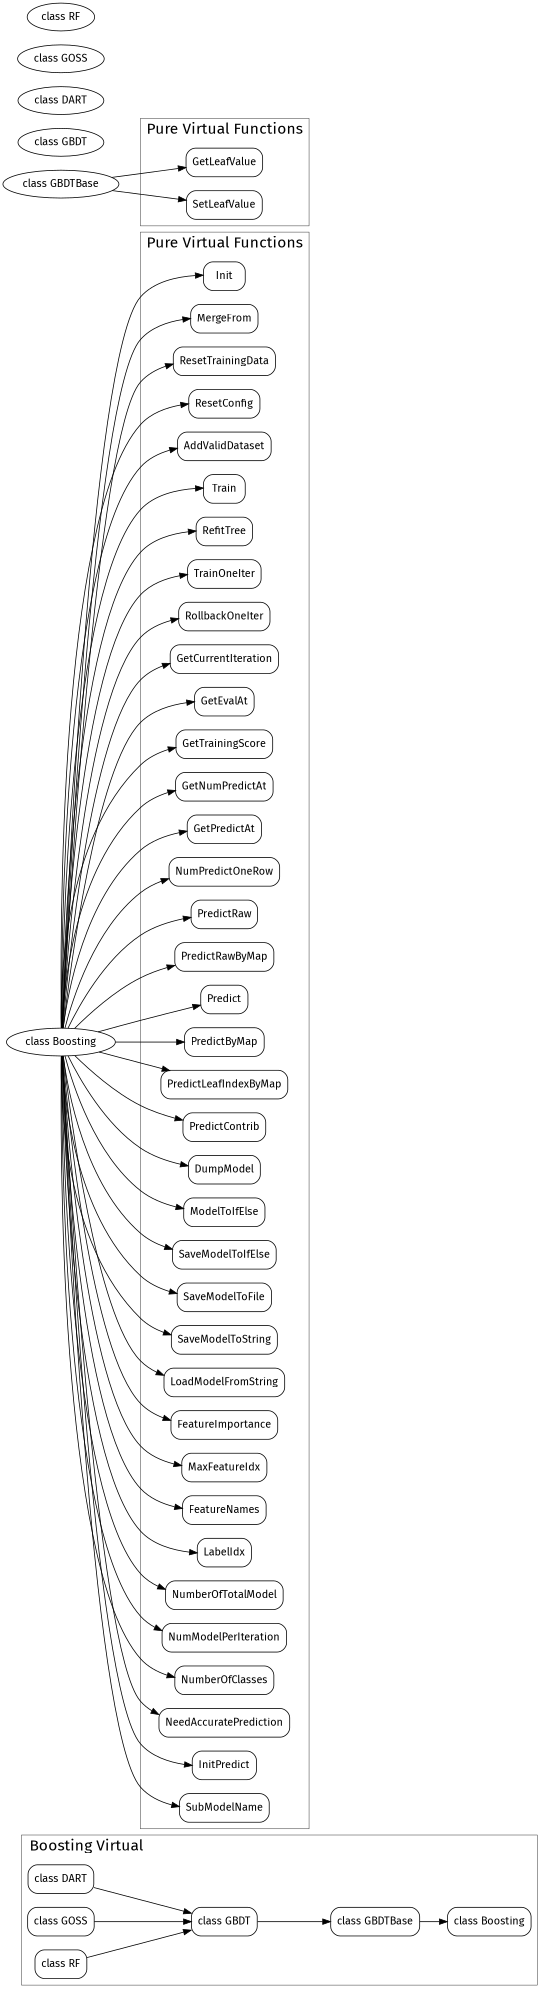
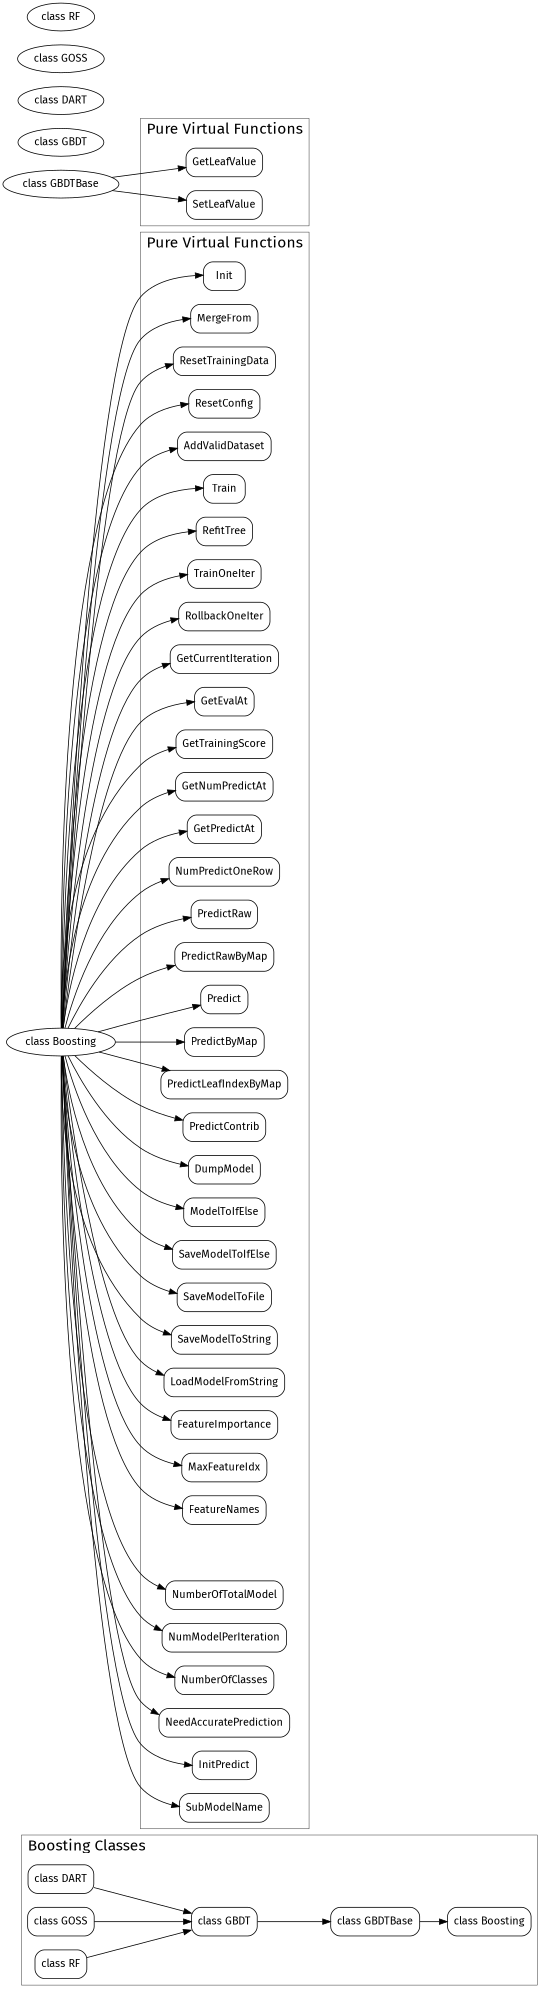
(224, 1553) -> none
(87, 1847) -> (87, 1847)
